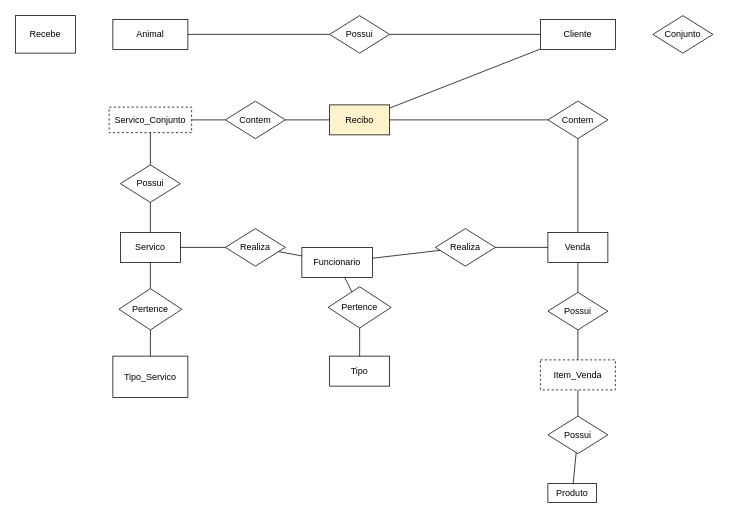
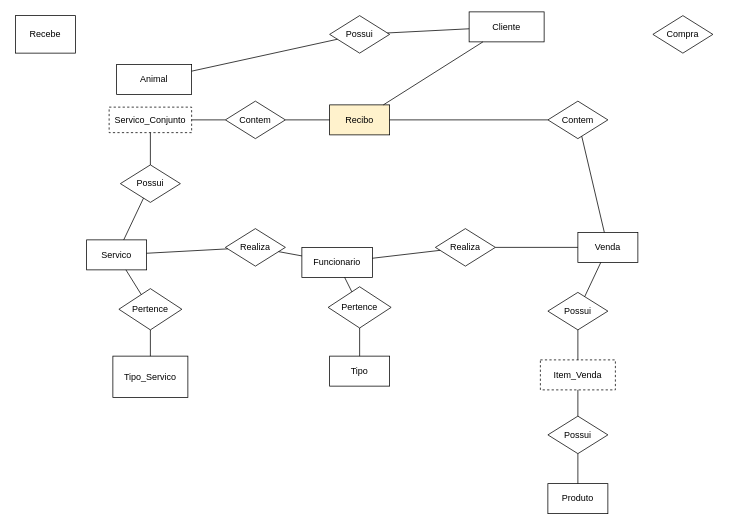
(150, 34) -> (154, 79)
(578, 34) -> (507, 27)
(683, 34) -> (683, 34)
(150, 247) -> (117, 255)
(578, 247) -> (608, 247)
(572, 493) -> (578, 498)
